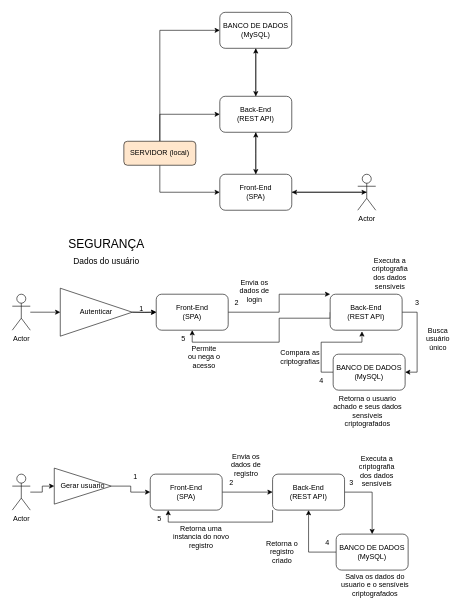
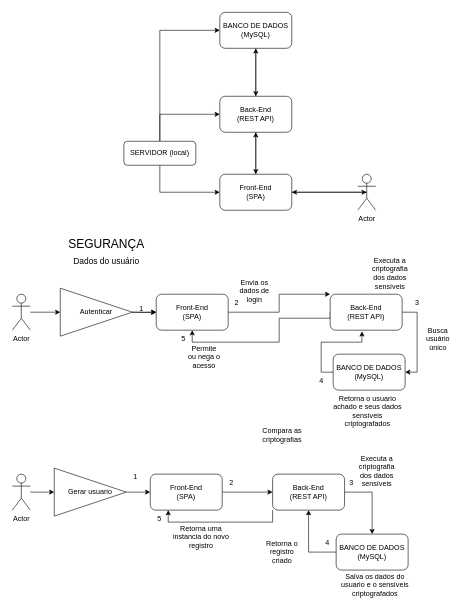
(160, 153) -> (160, 153)
(300, 357) -> (282, 435)
(246, 465) -> none
(83, 486) -> (90, 492)
